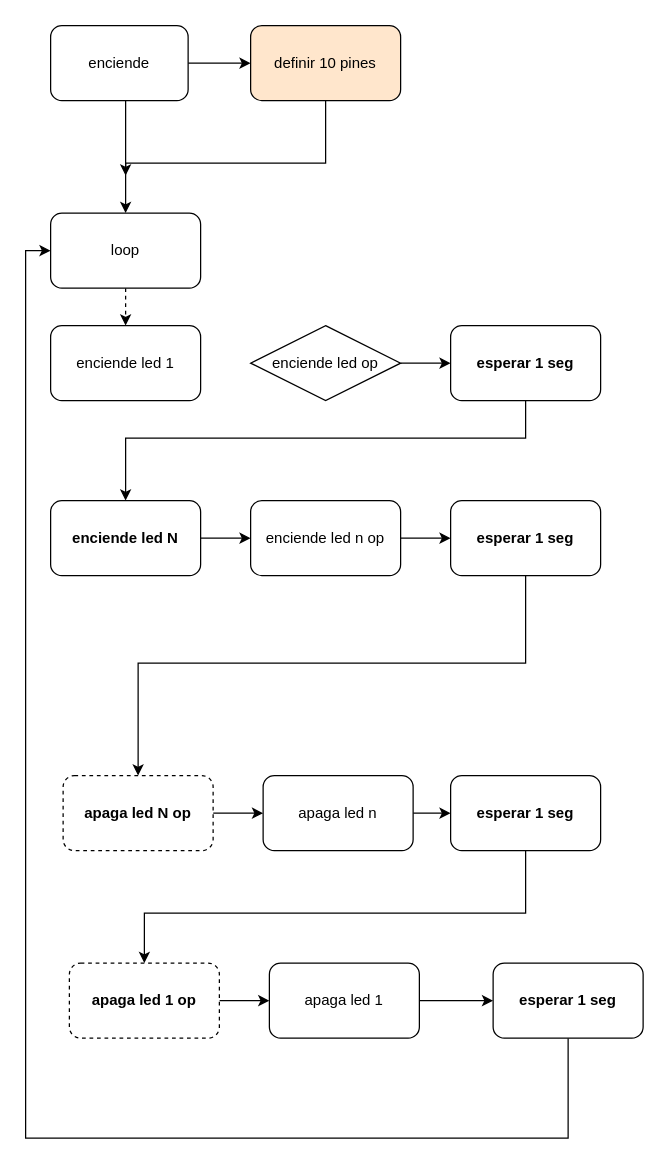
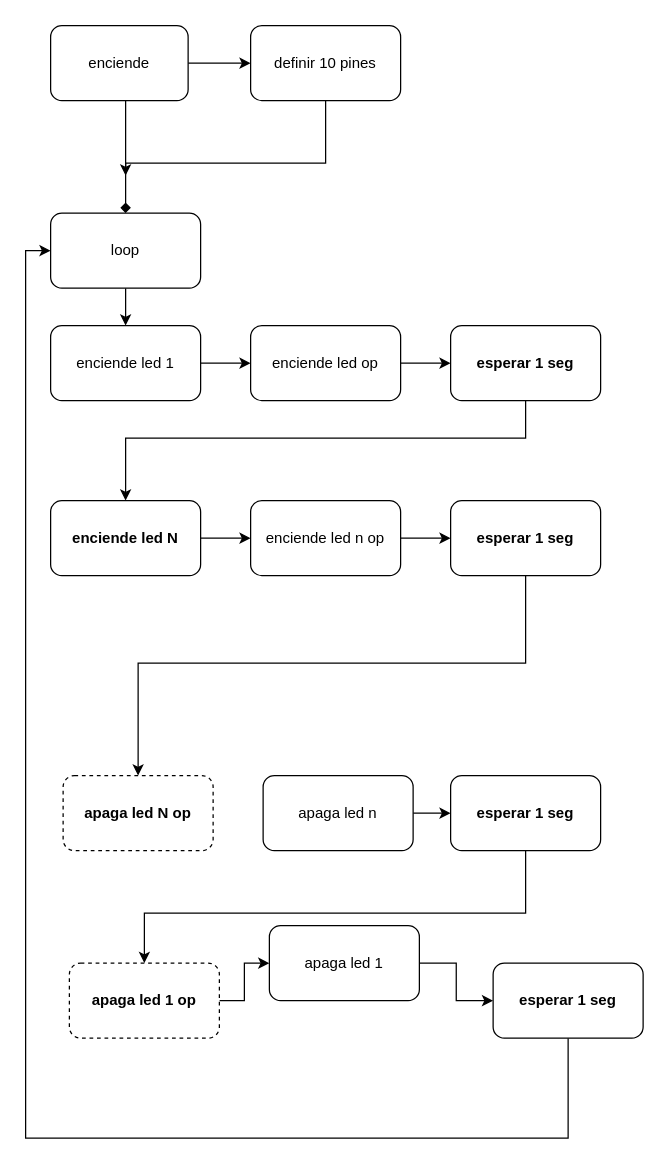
(326, 63) -> (326, 63)
(126, 203) -> (126, 202)
(126, 303) -> (126, 303)
none -> (222, 363)
(326, 363) -> (326, 363)
(234, 813) -> none
(344, 1001) -> (344, 963)
